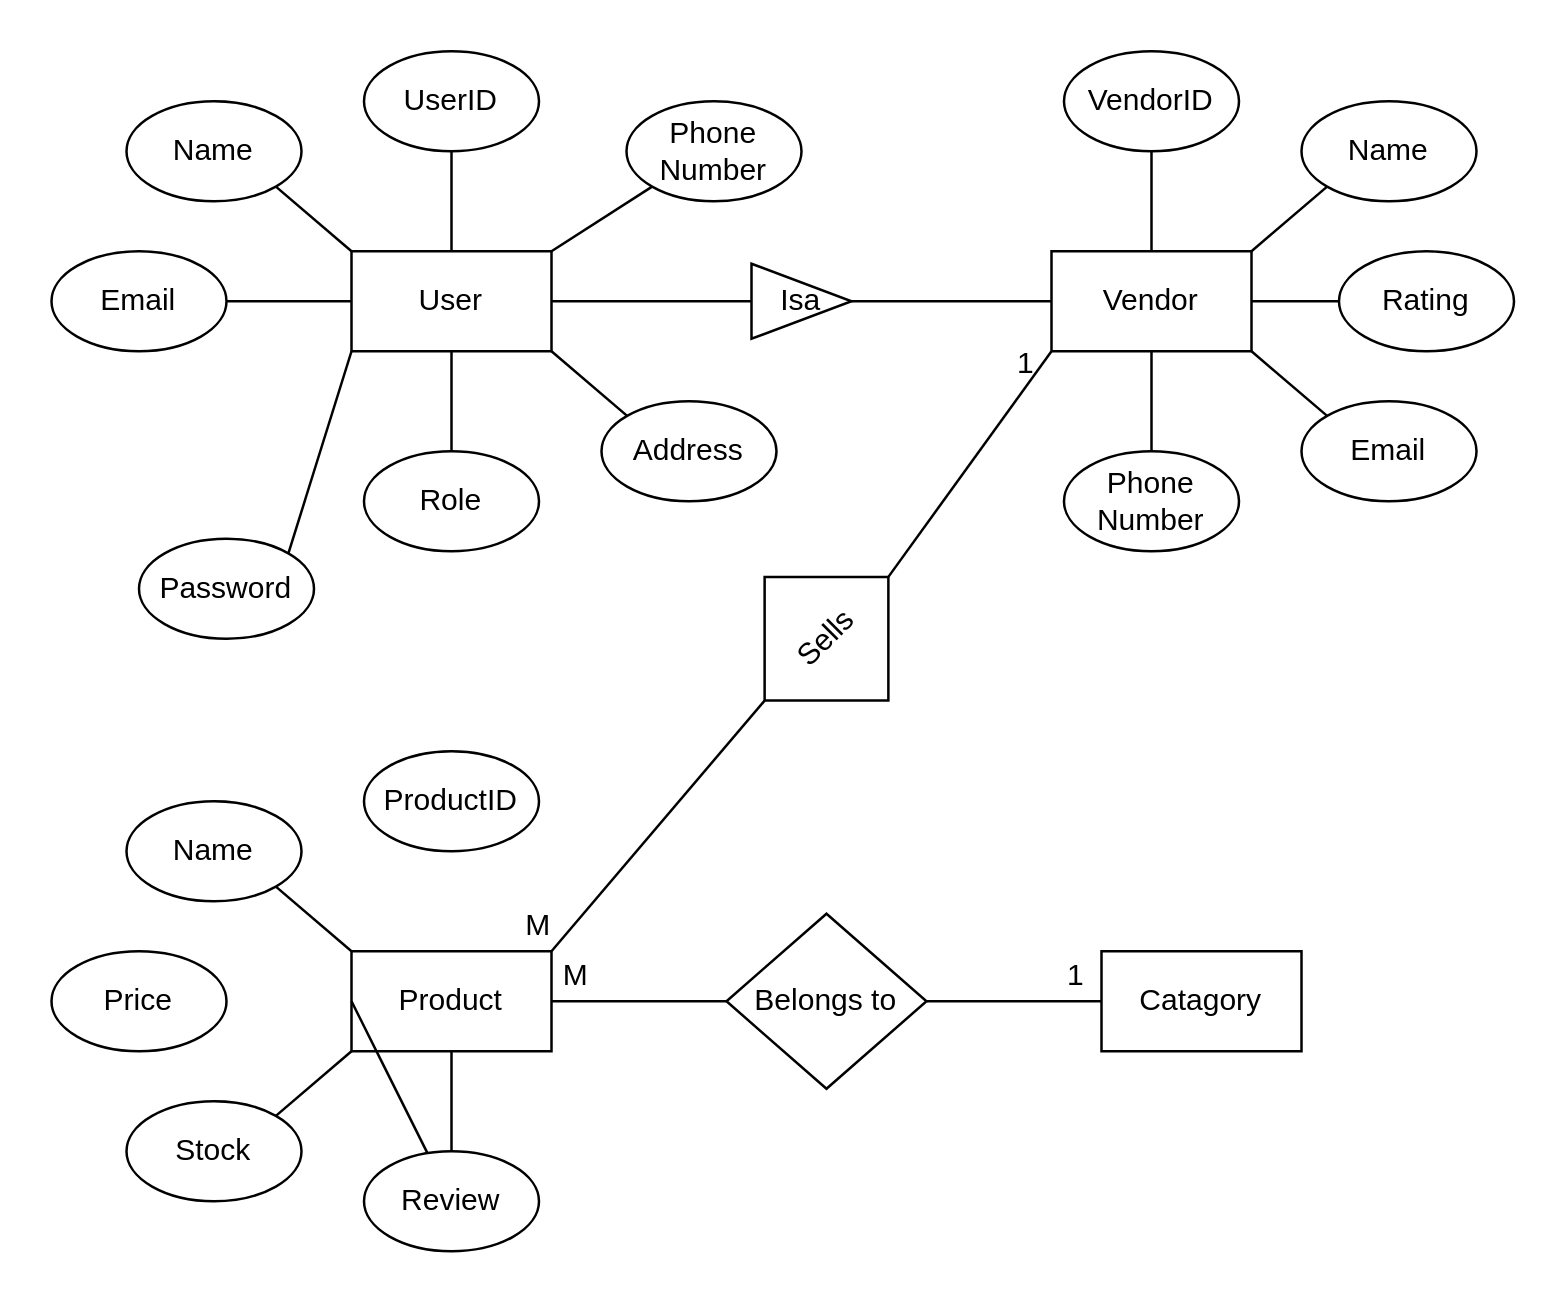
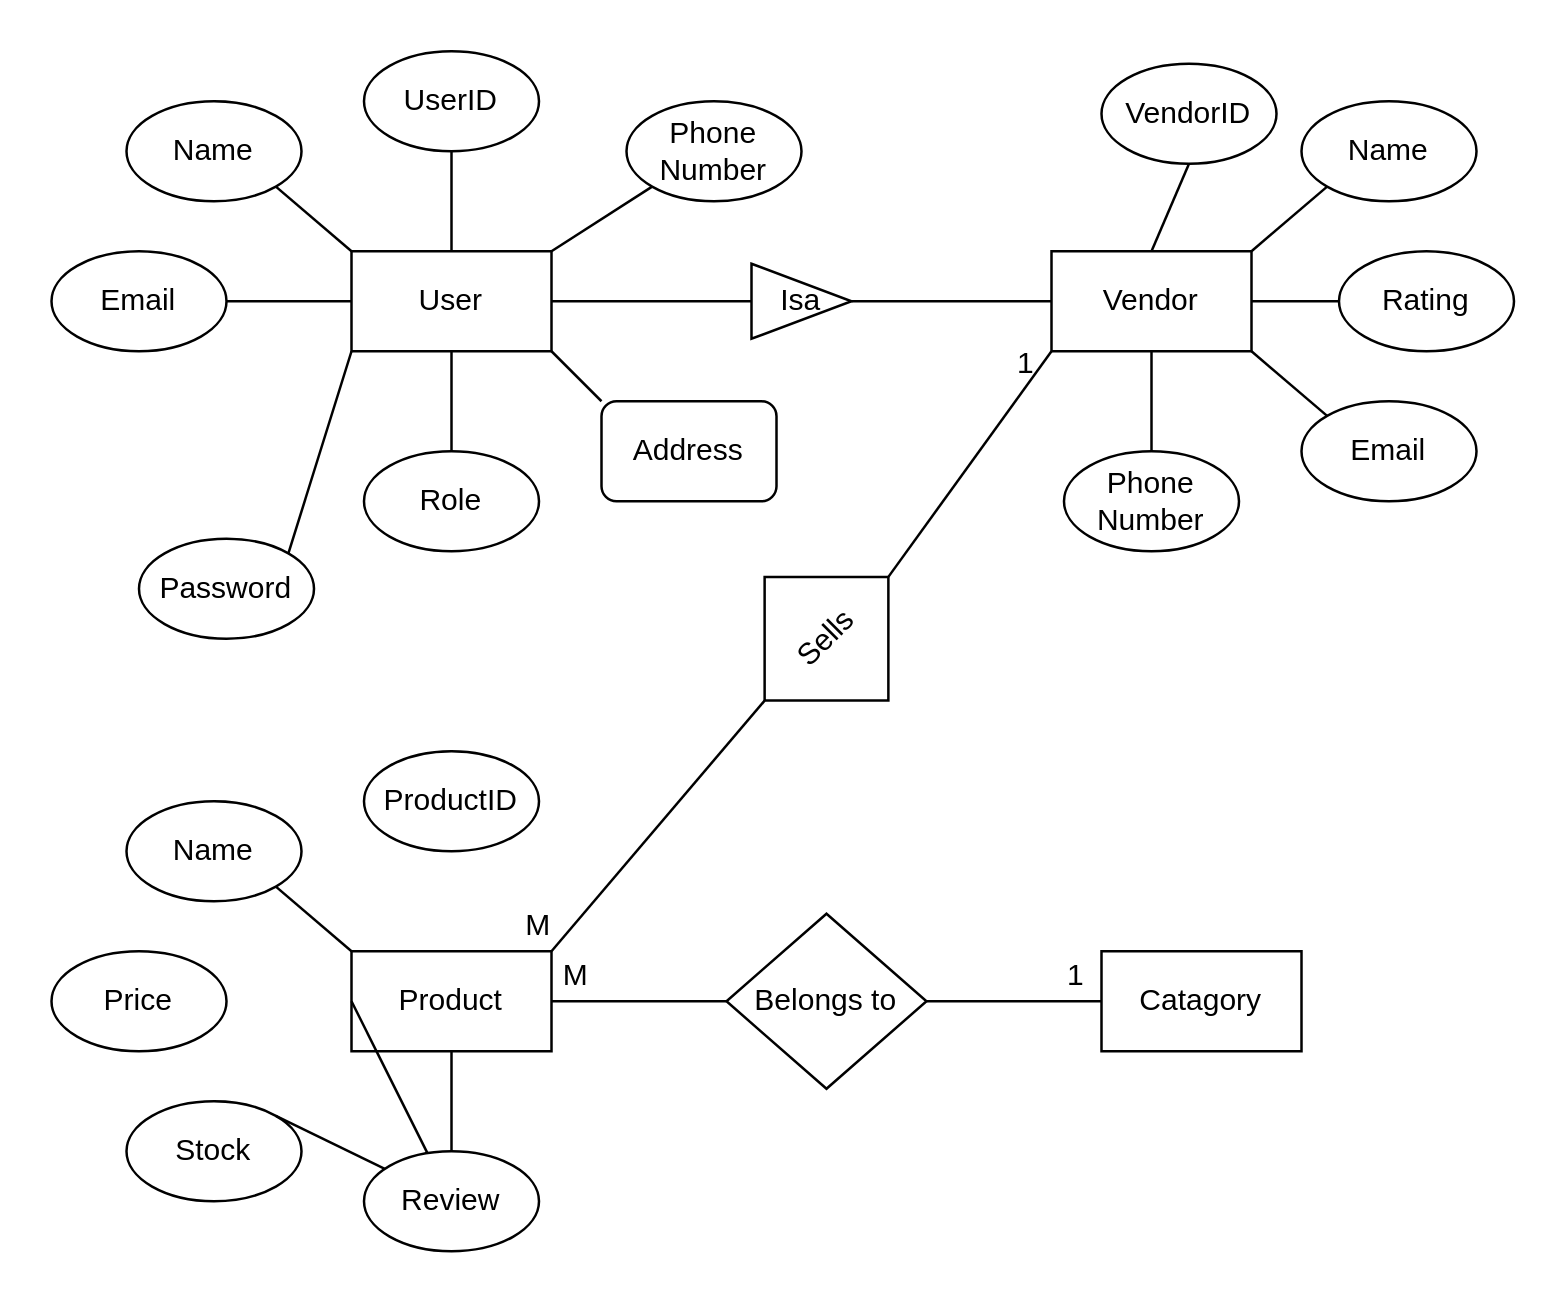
(1151, 101) -> (1189, 114)
(689, 451) -> (689, 451)
(313, 1084) -> (330, 1142)
